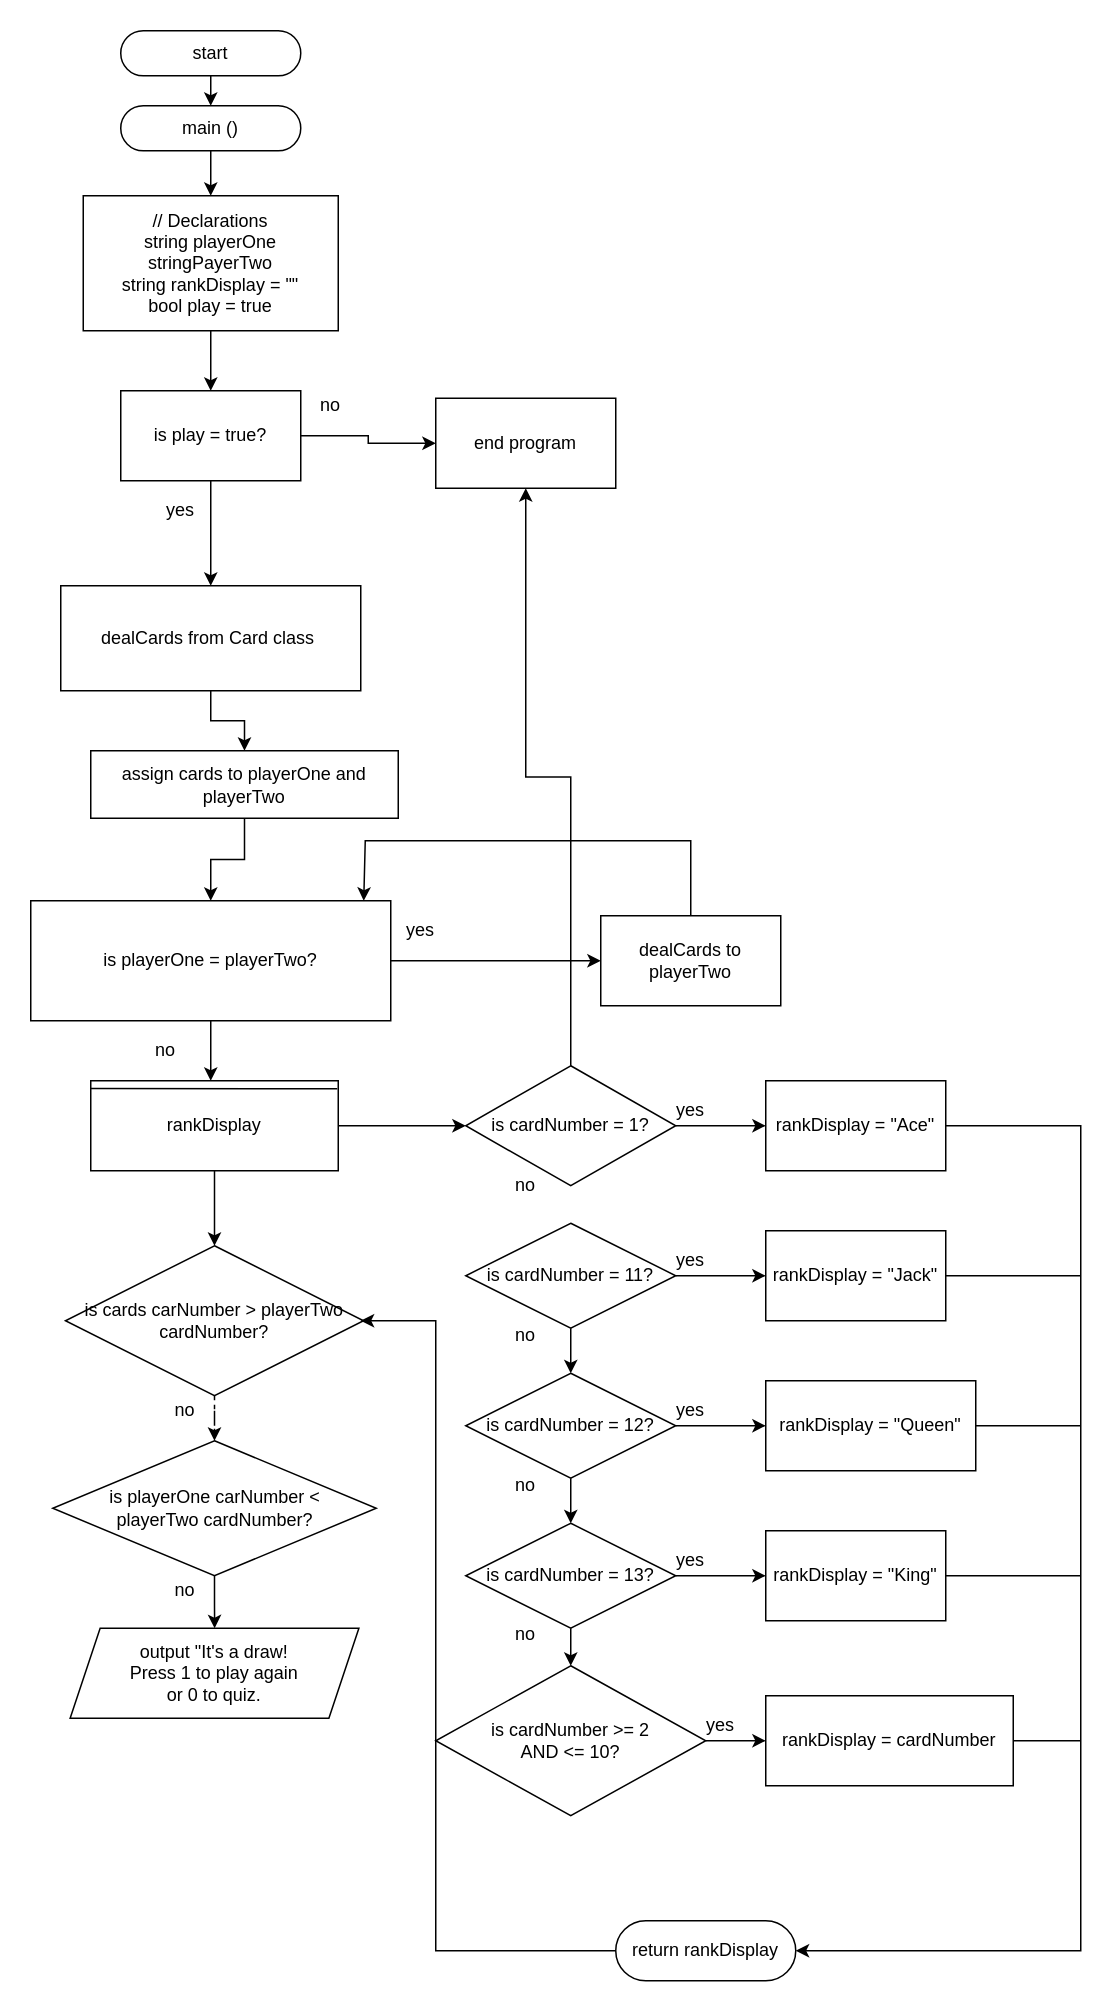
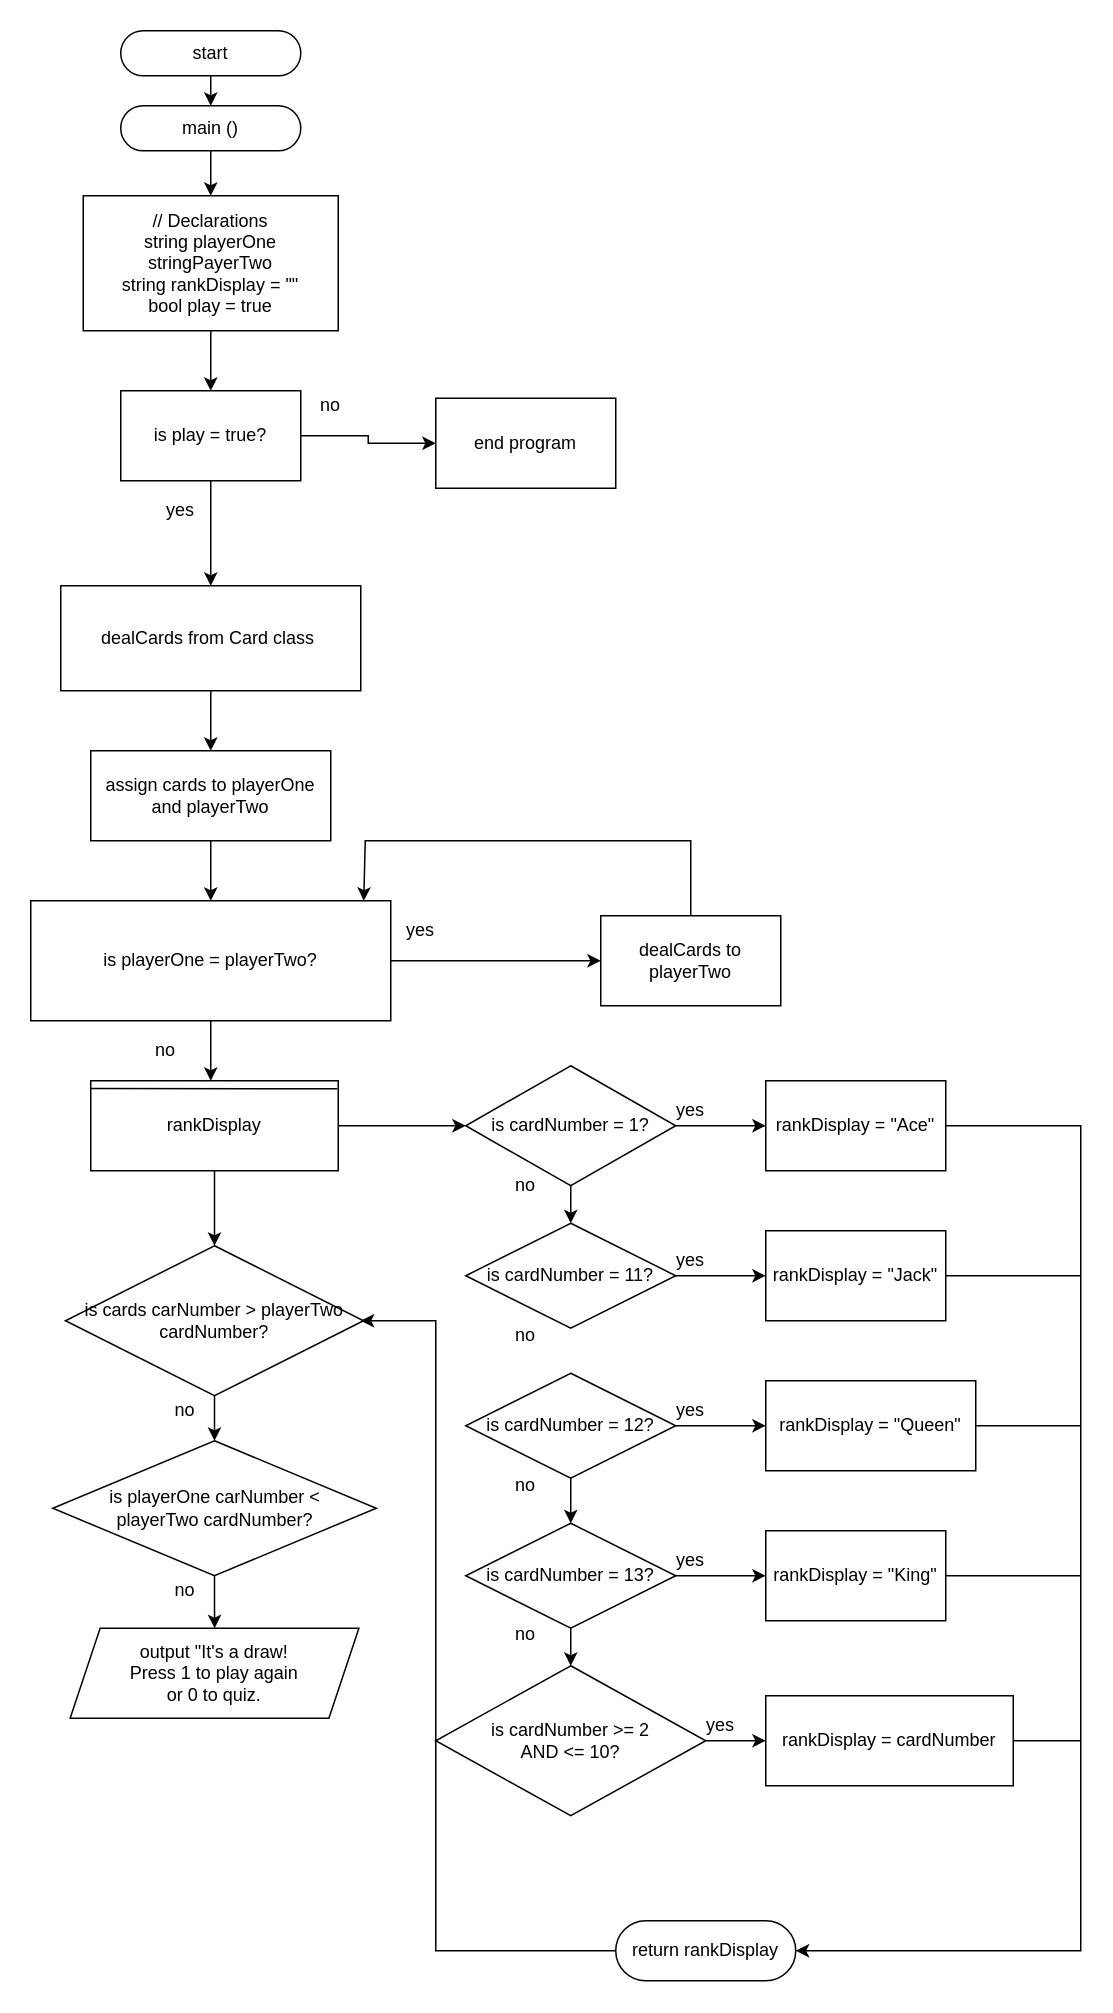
(553, 777) -> (571, 1210)
(245, 785) -> (211, 796)
(571, 1356) -> none
(215, 1405) -> (215, 1405)
